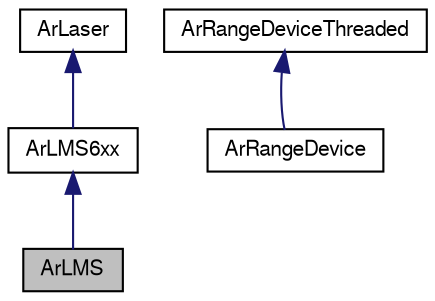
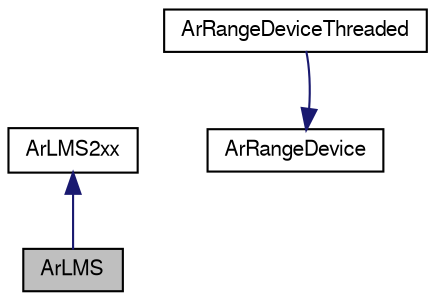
(73, 31) -> none
(281, 101) -> (310, 80)
(73, 150) -> (73, 150)
